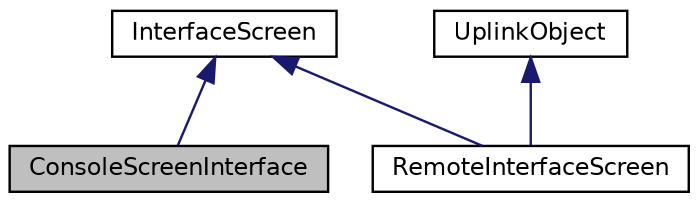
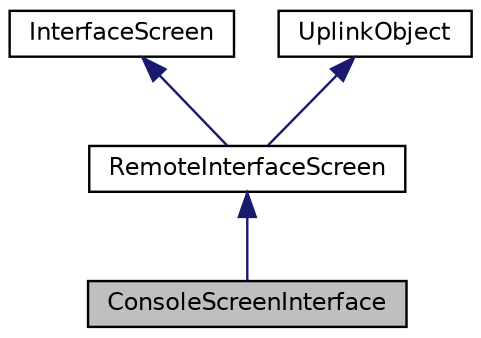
(192, 113) -> (247, 249)
